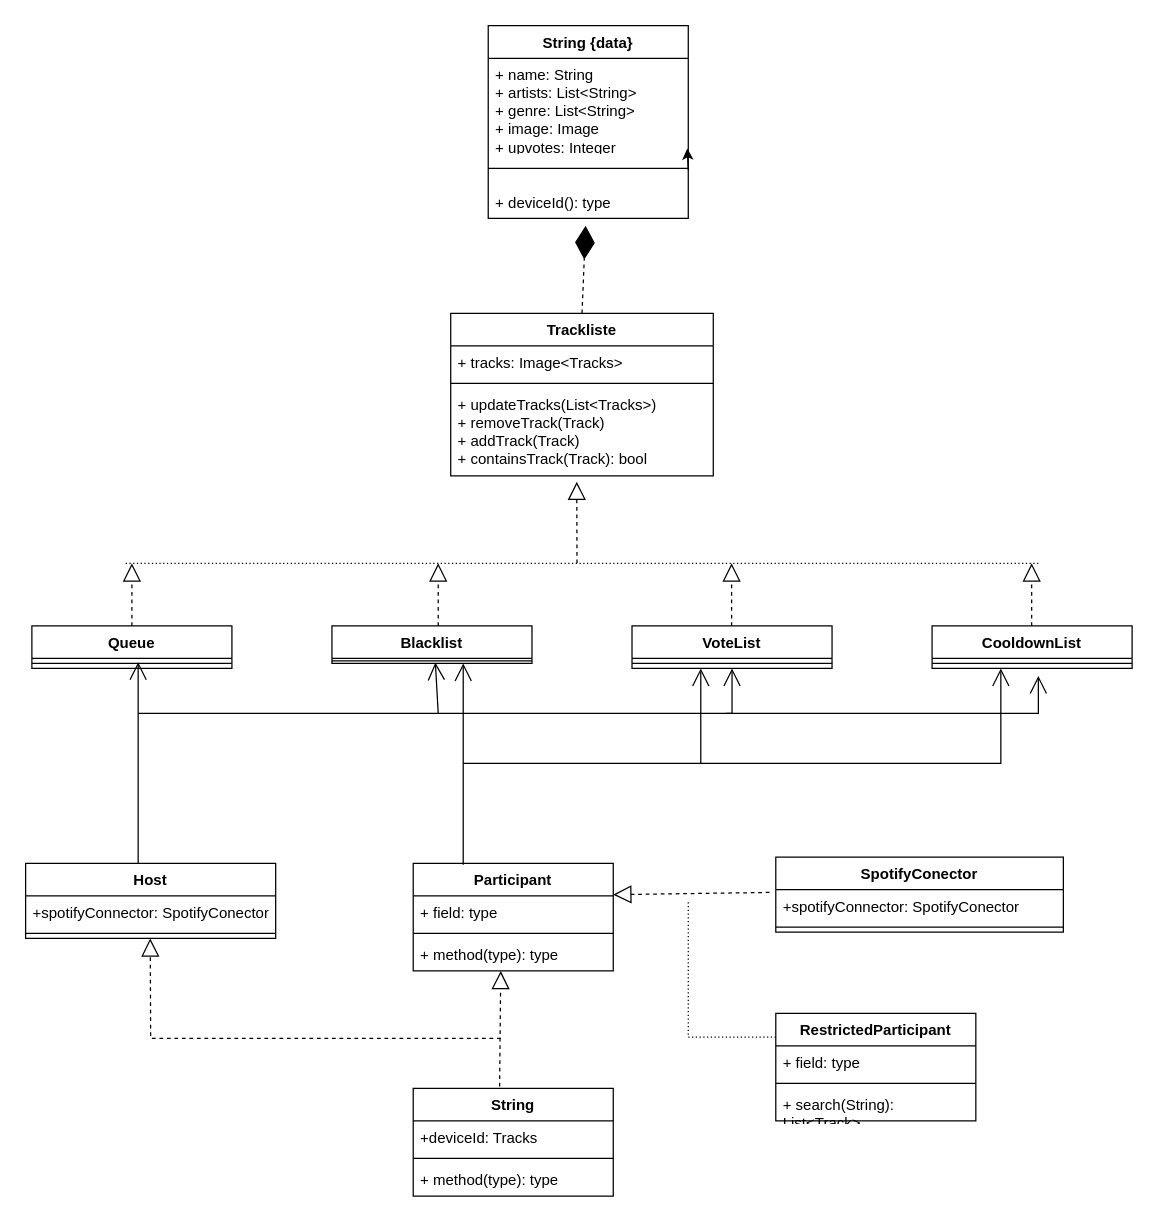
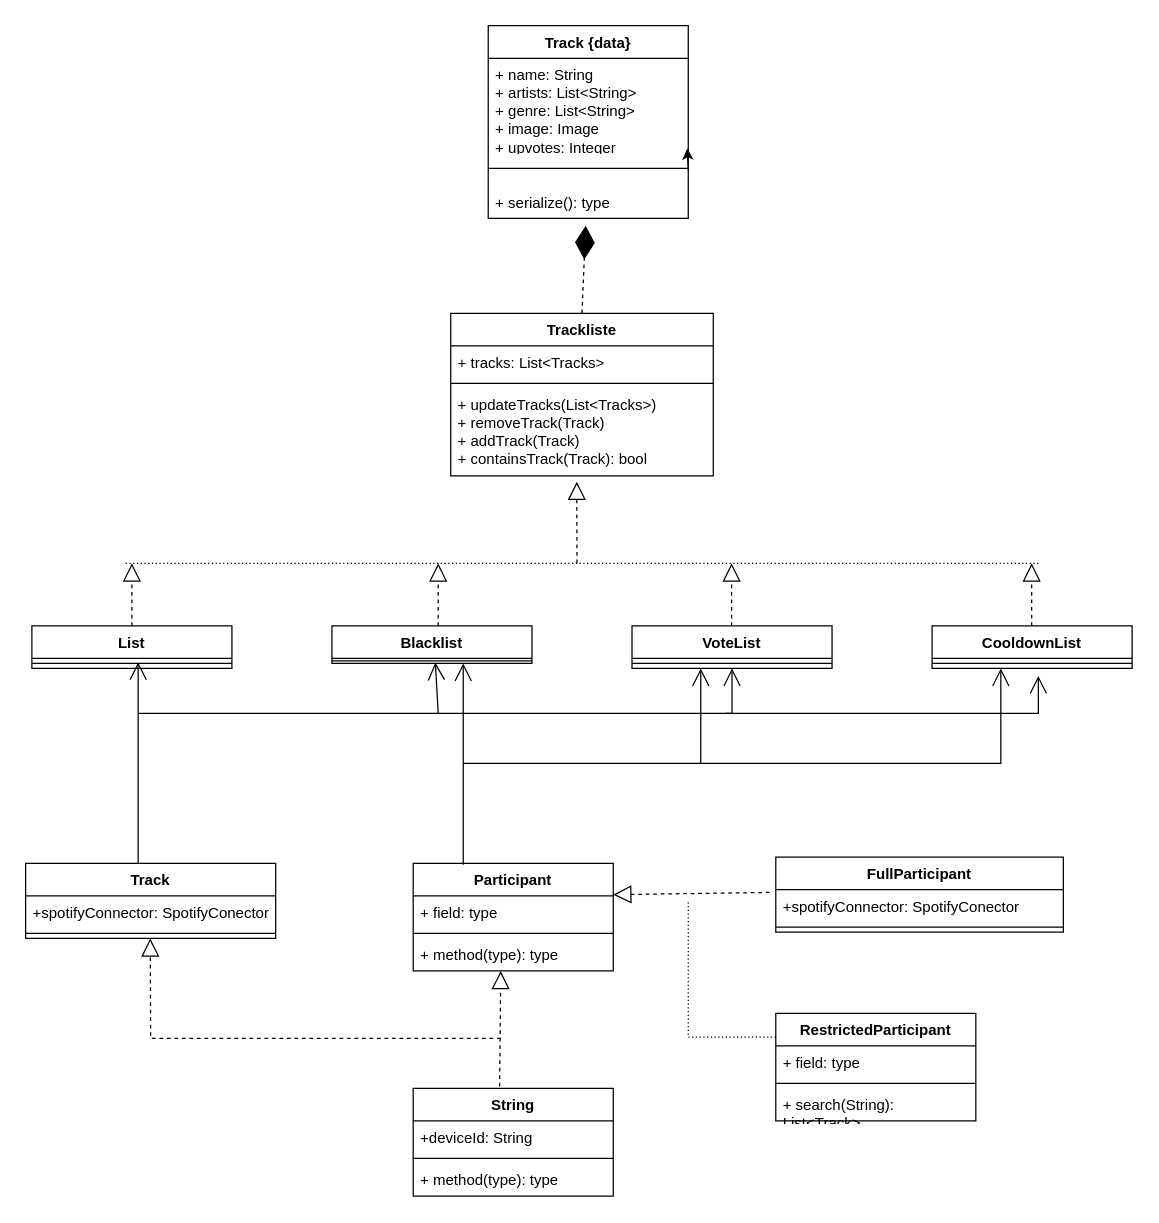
(588, 43) -> (588, 43)
(563, 203) -> (564, 203)
(549, 363) -> (543, 363)
(132, 643) -> (132, 643)
(919, 875) -> (919, 875)
(151, 881) -> (151, 881)
(486, 1138) -> (484, 1138)
